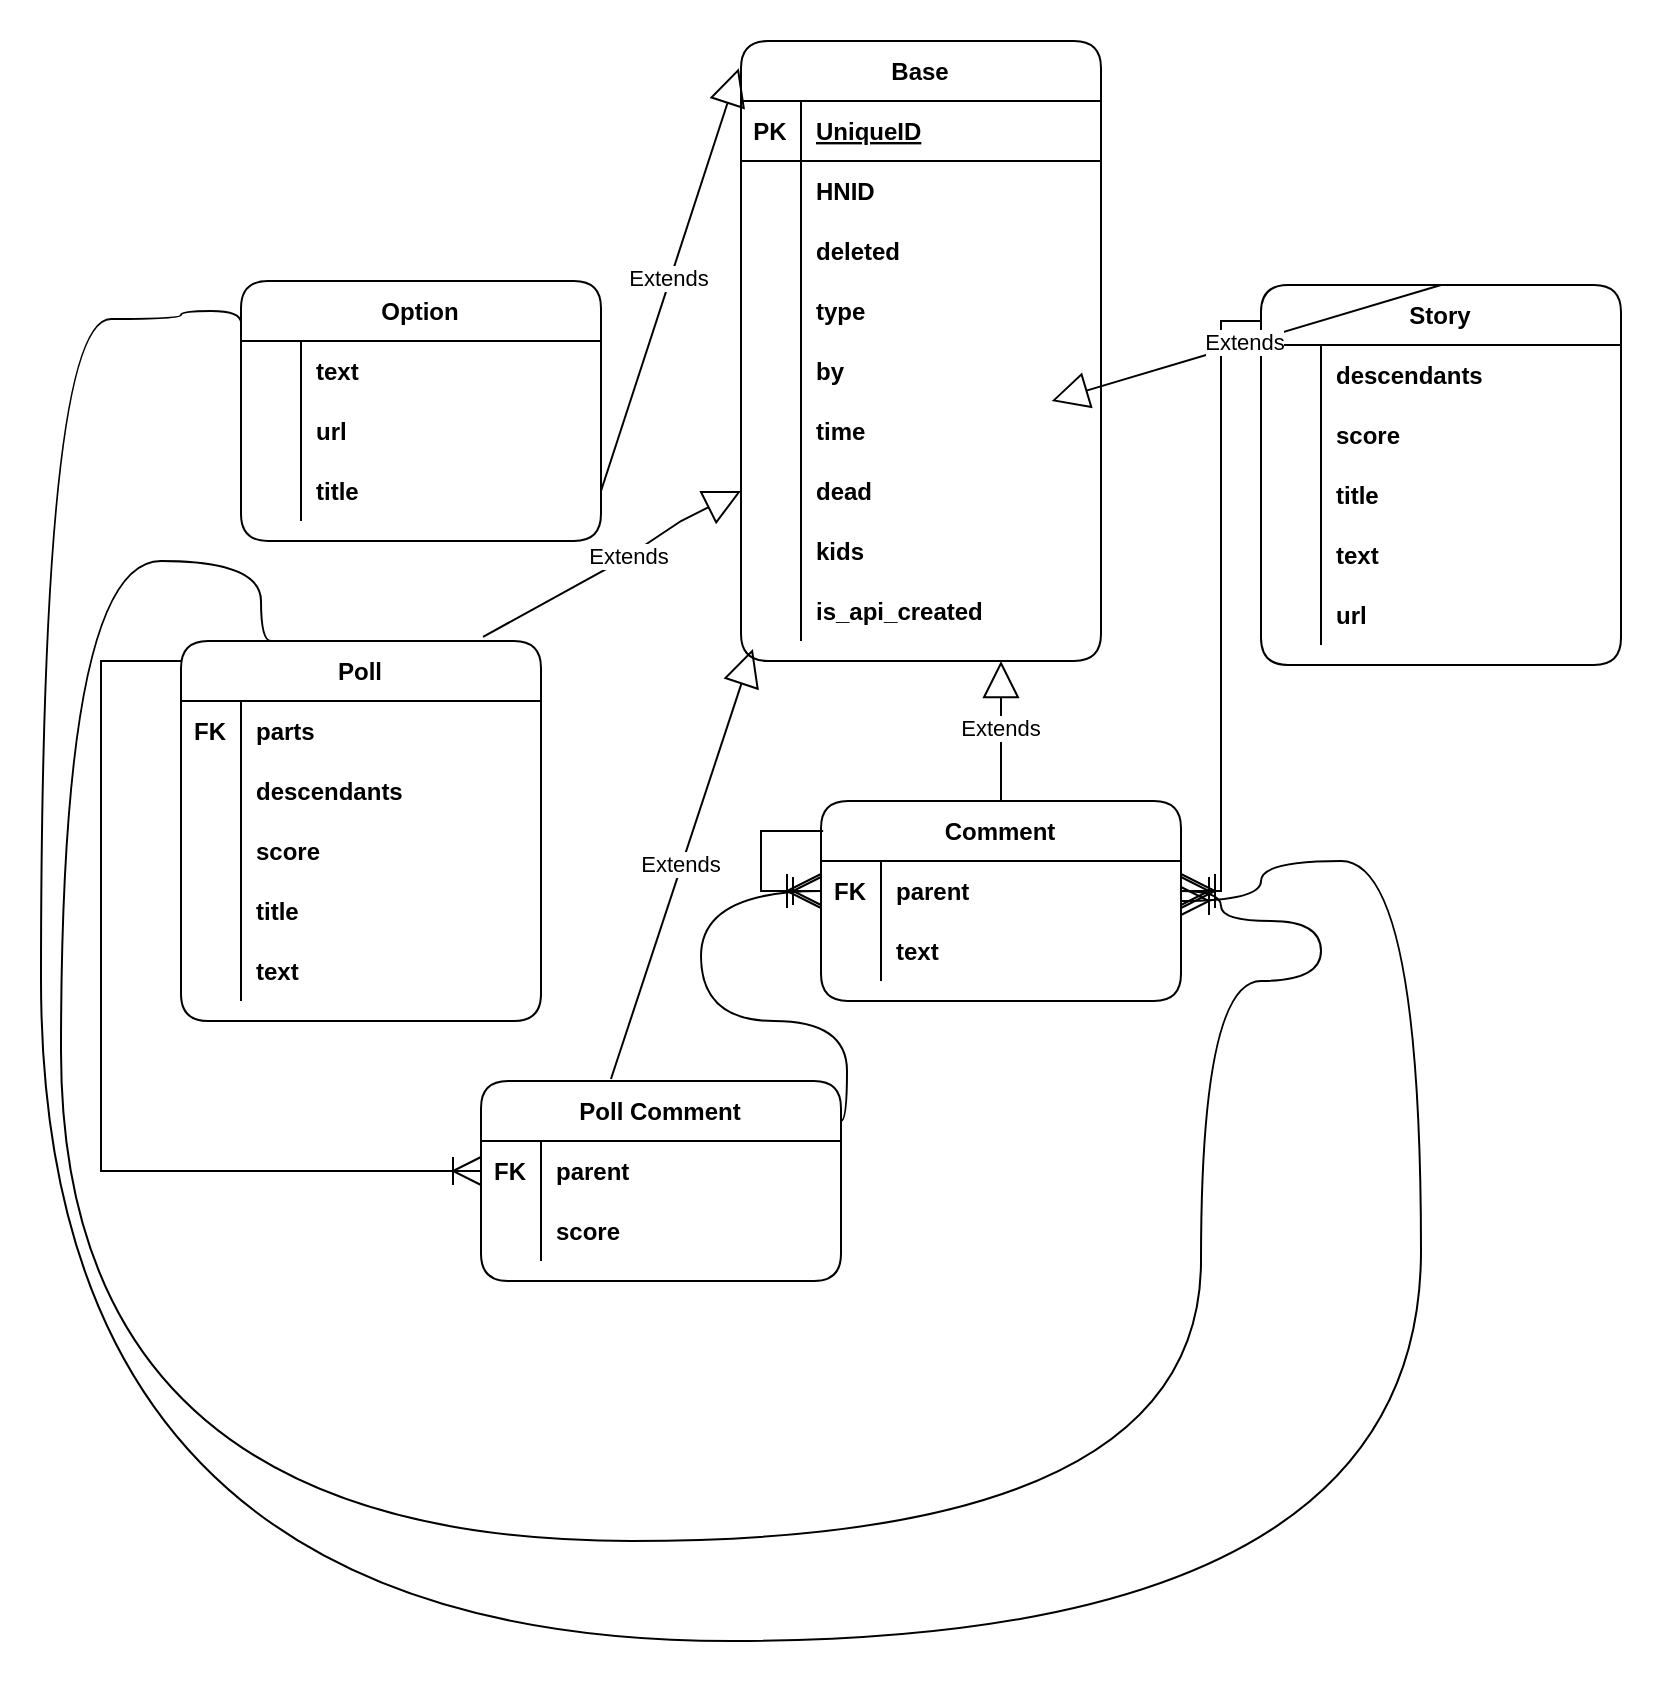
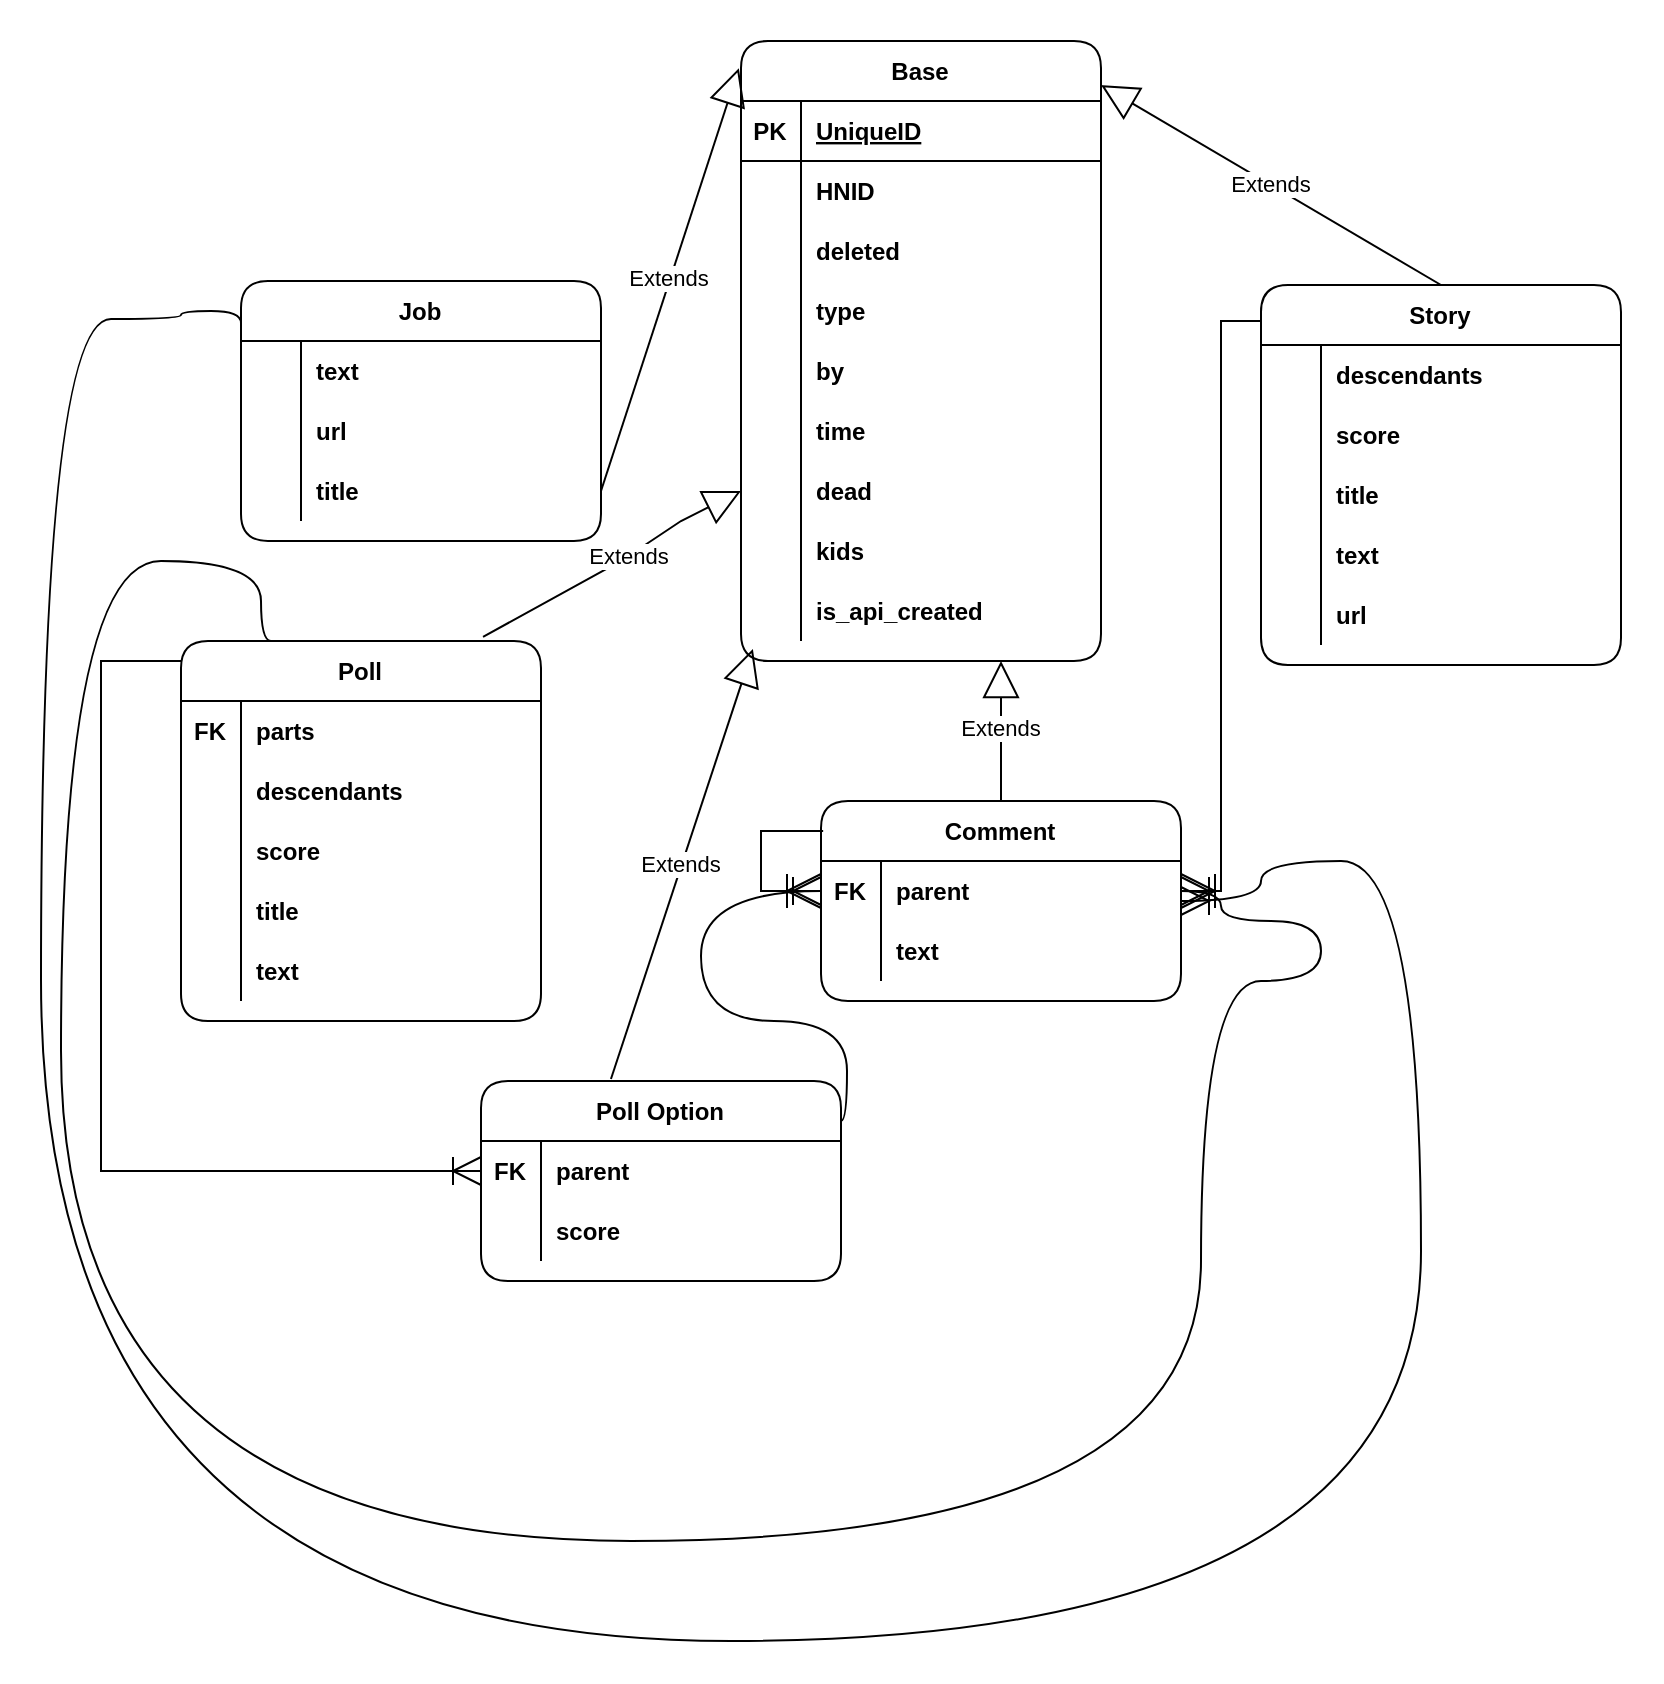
(1362, 308) -> (1285, 193)
(420, 312) -> (420, 312)
(660, 1112) -> (660, 1112)
